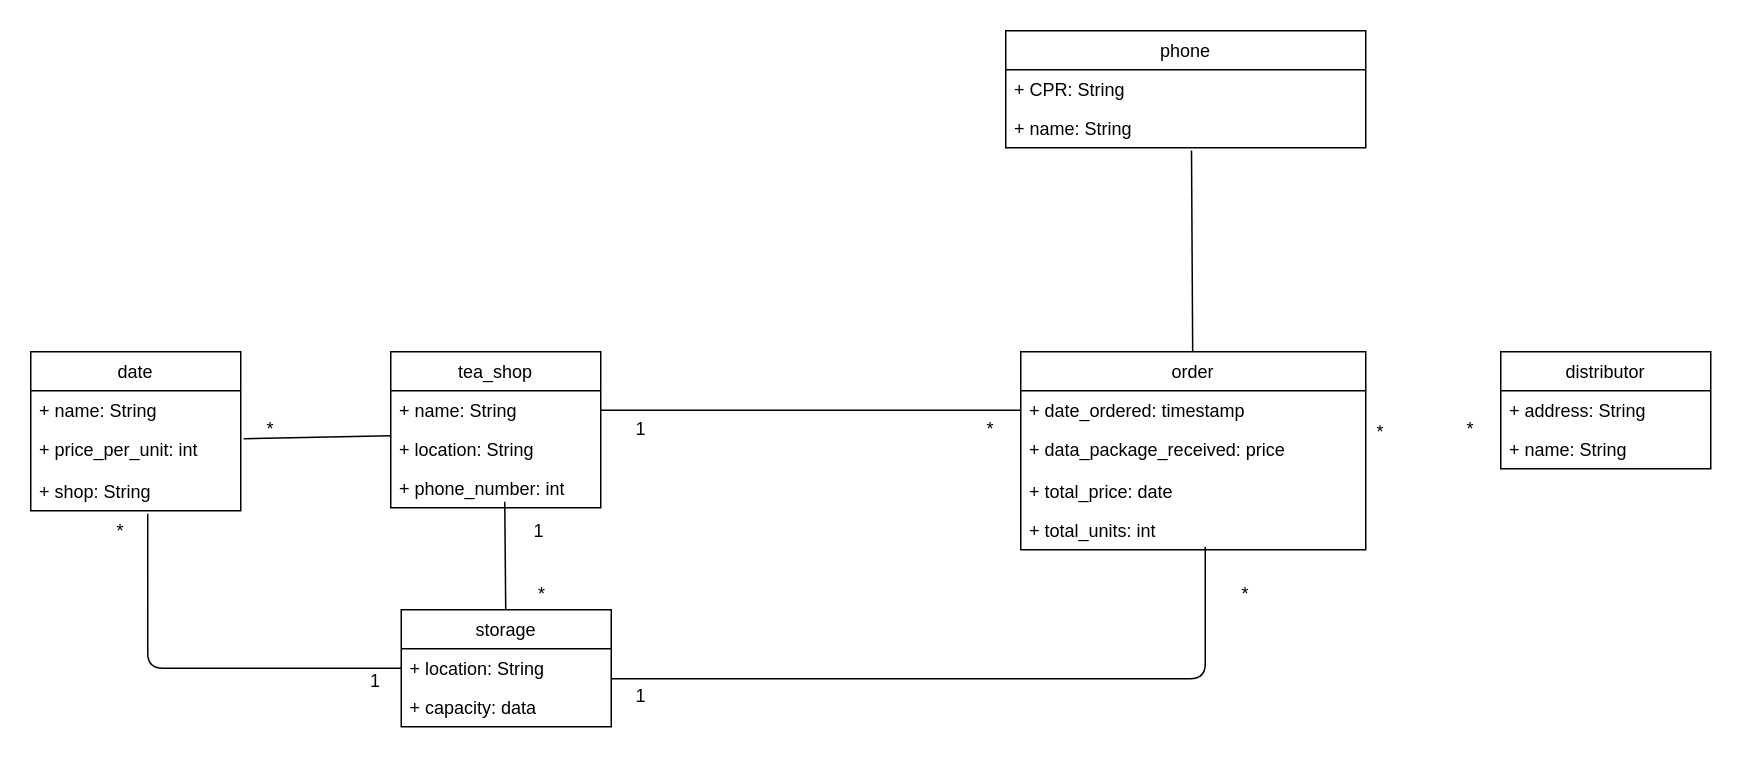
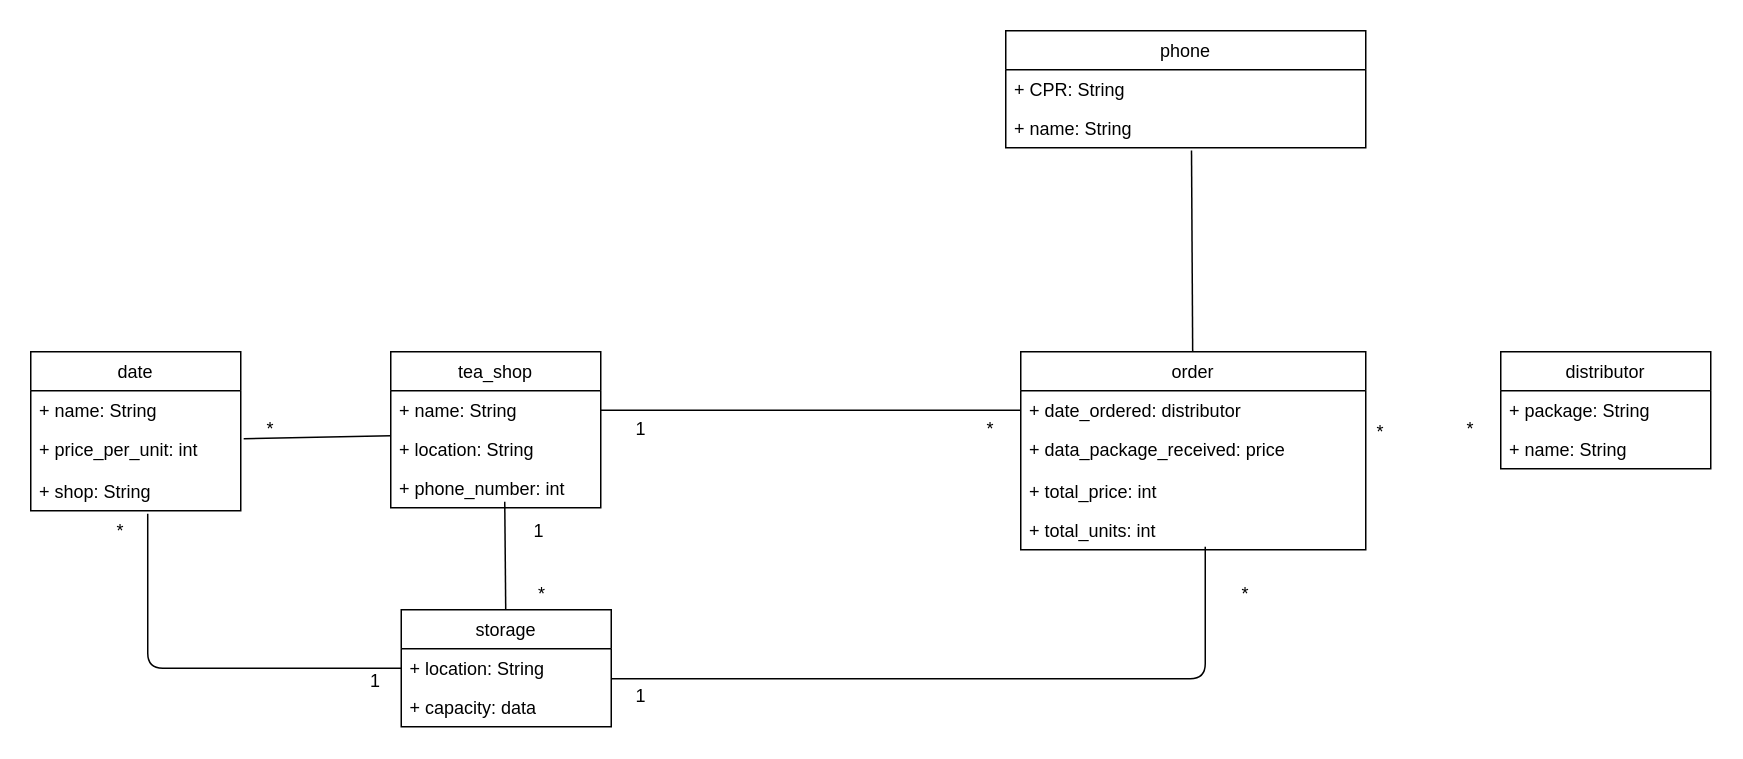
(1146, 411) -> (1153, 411)
(1585, 411) -> (1585, 411)
(1113, 492) -> (1106, 492)
